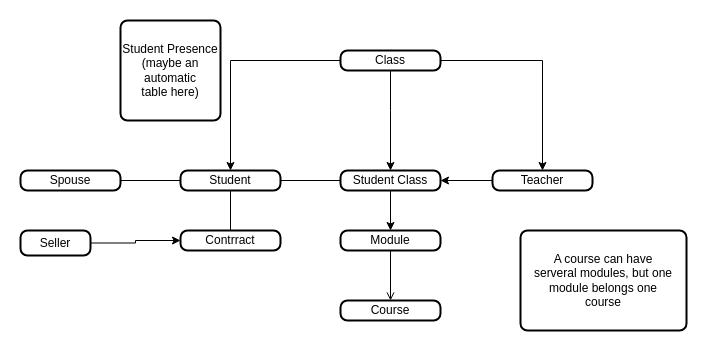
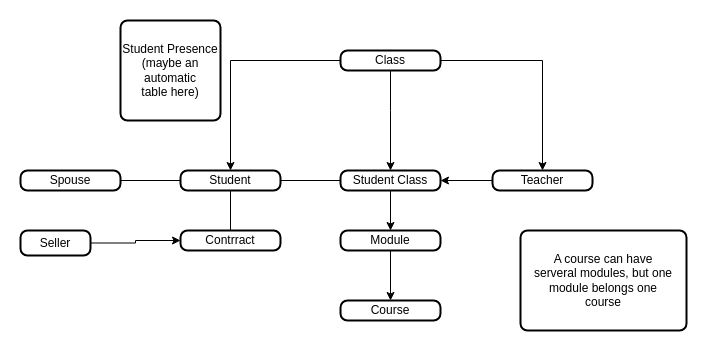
(391, 294) -> (391, 292)
